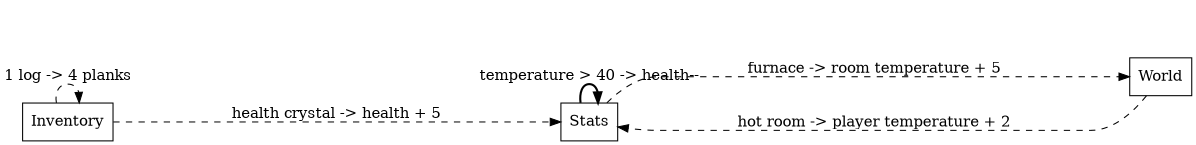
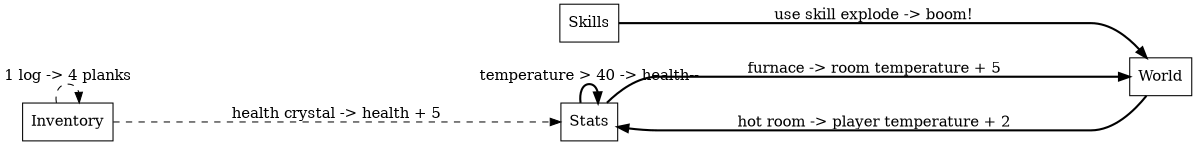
none -> (589, 23)
(859, 77) -> (859, 77)
(893, 130) -> (893, 130)
